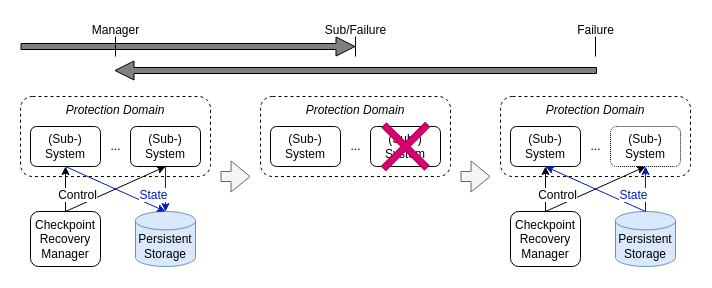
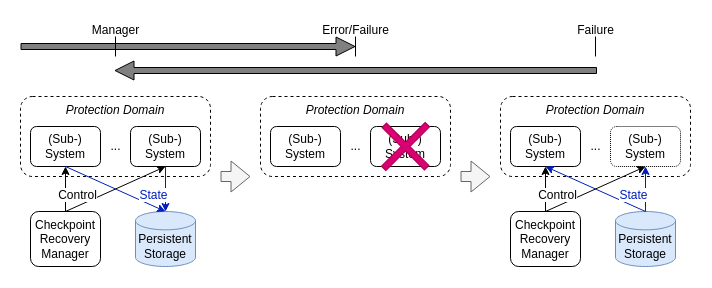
(356, 31) -> (356, 31)
